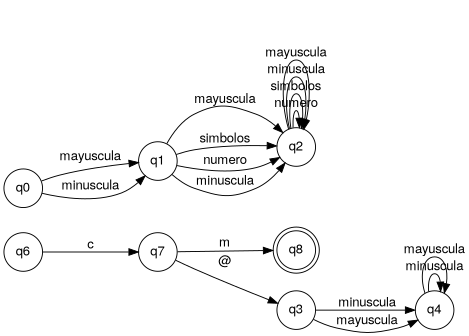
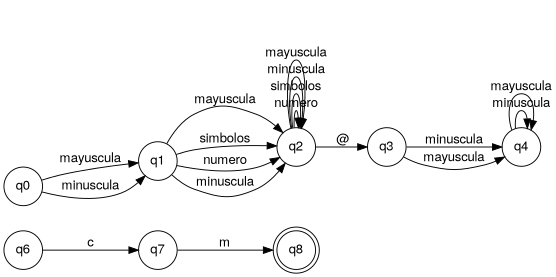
(222, 281) -> (337, 147)
